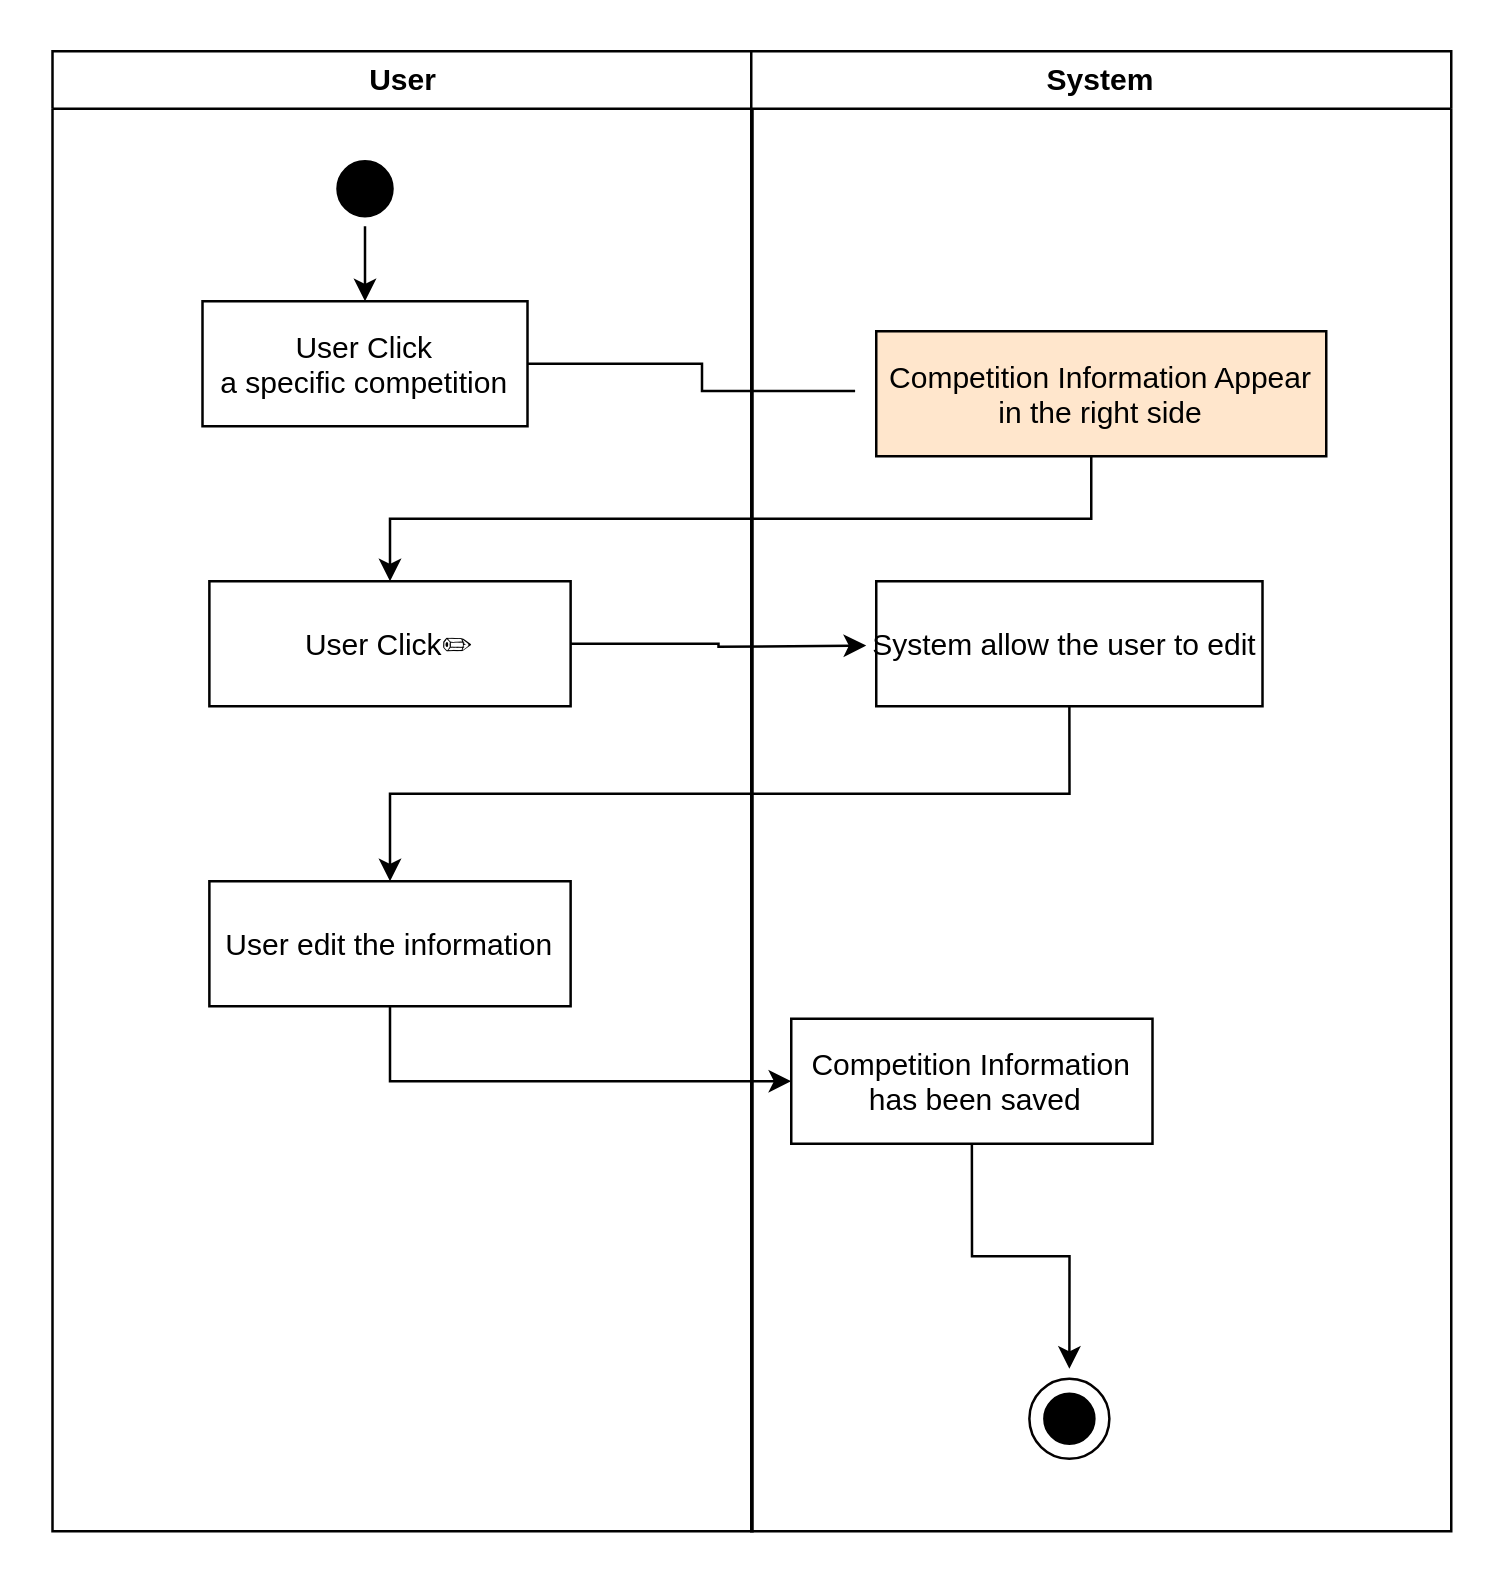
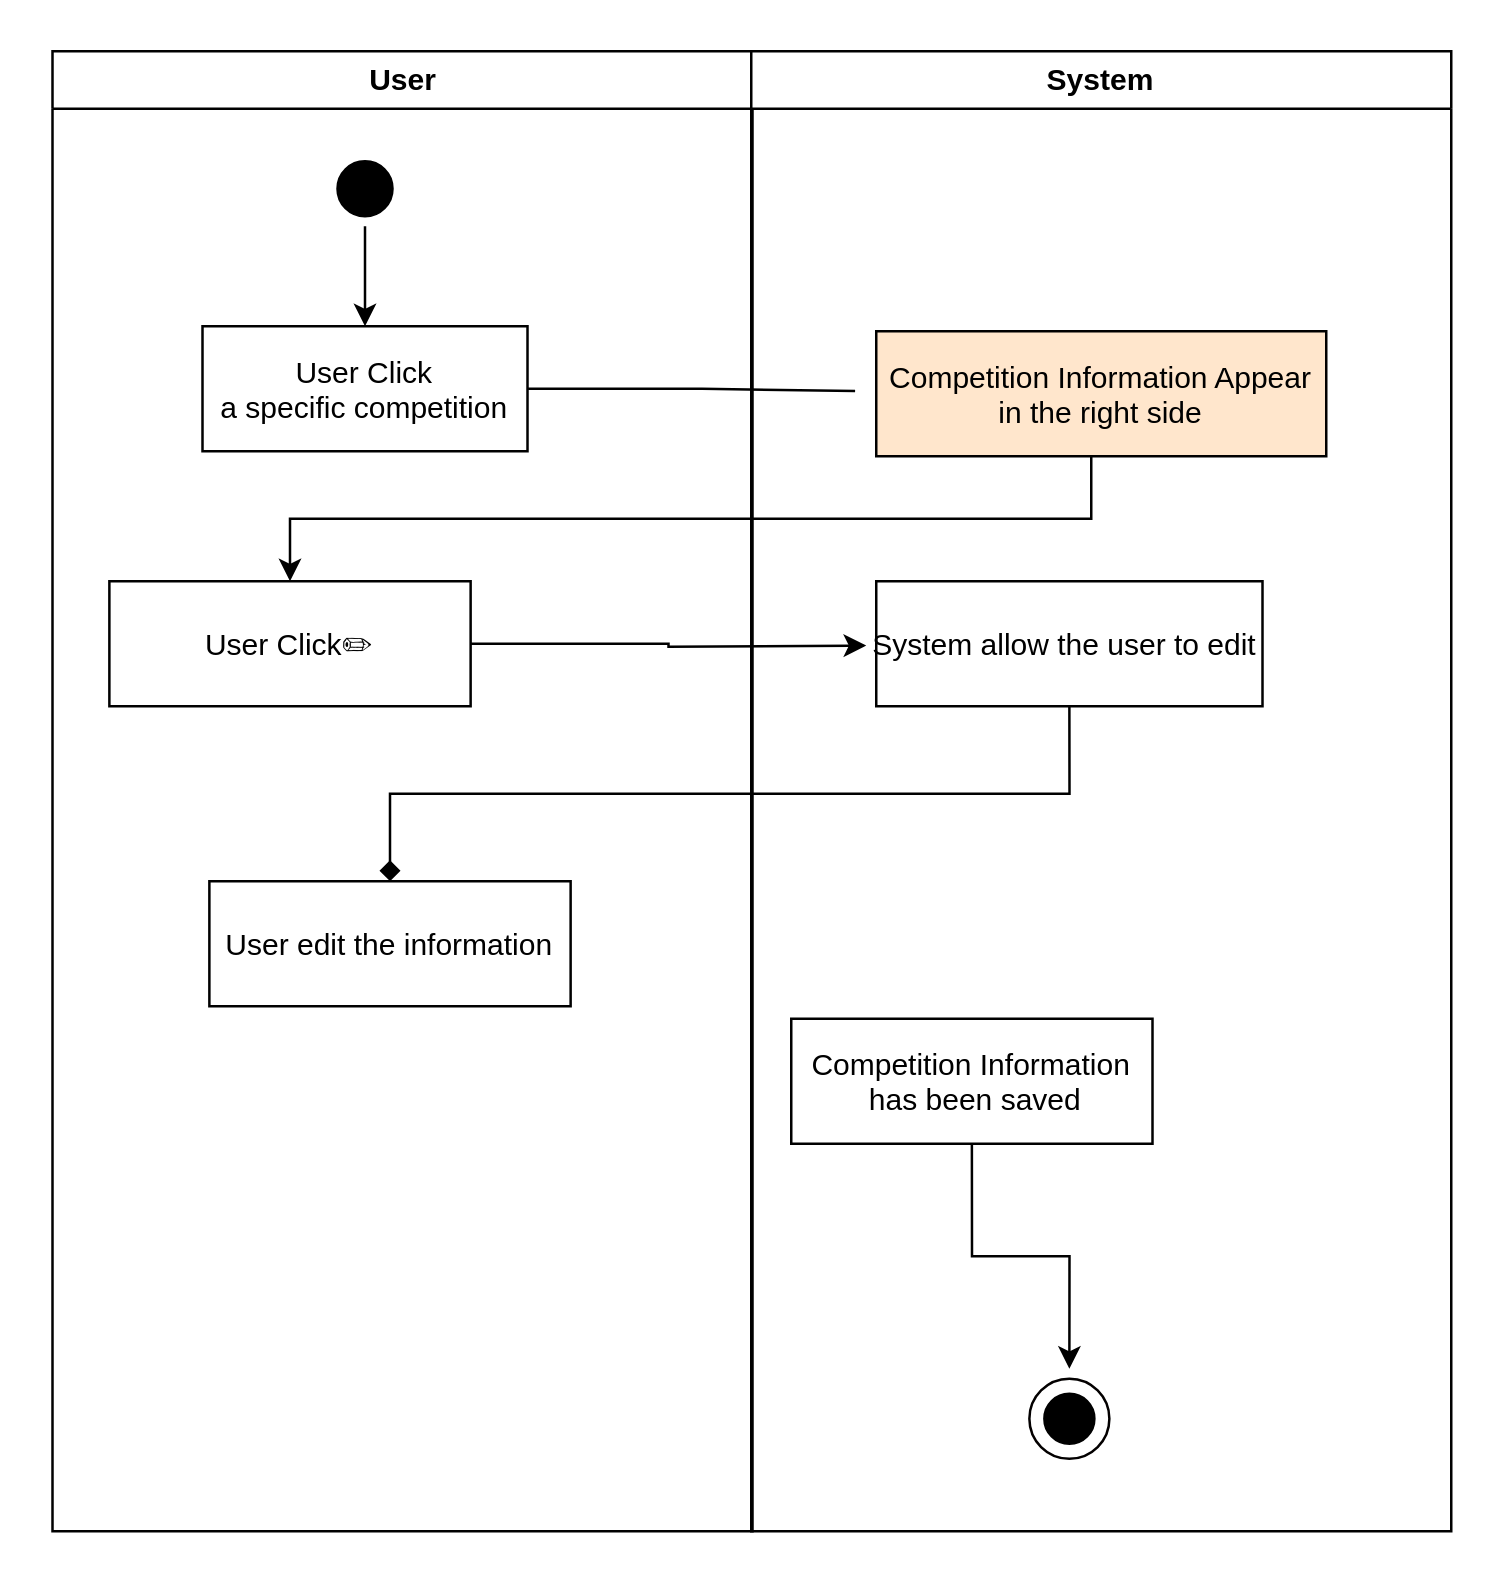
(365, 364) -> (365, 389)
(390, 644) -> (290, 644)
(390, 862) -> (390, 861)
(531, 1081) -> none
